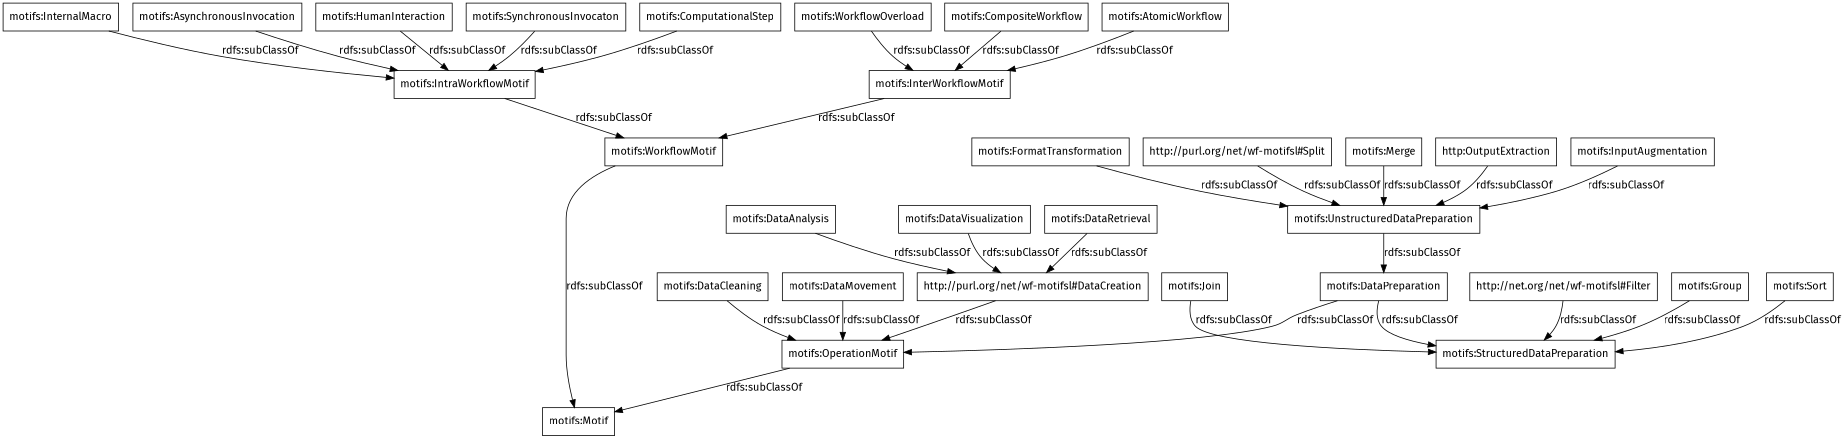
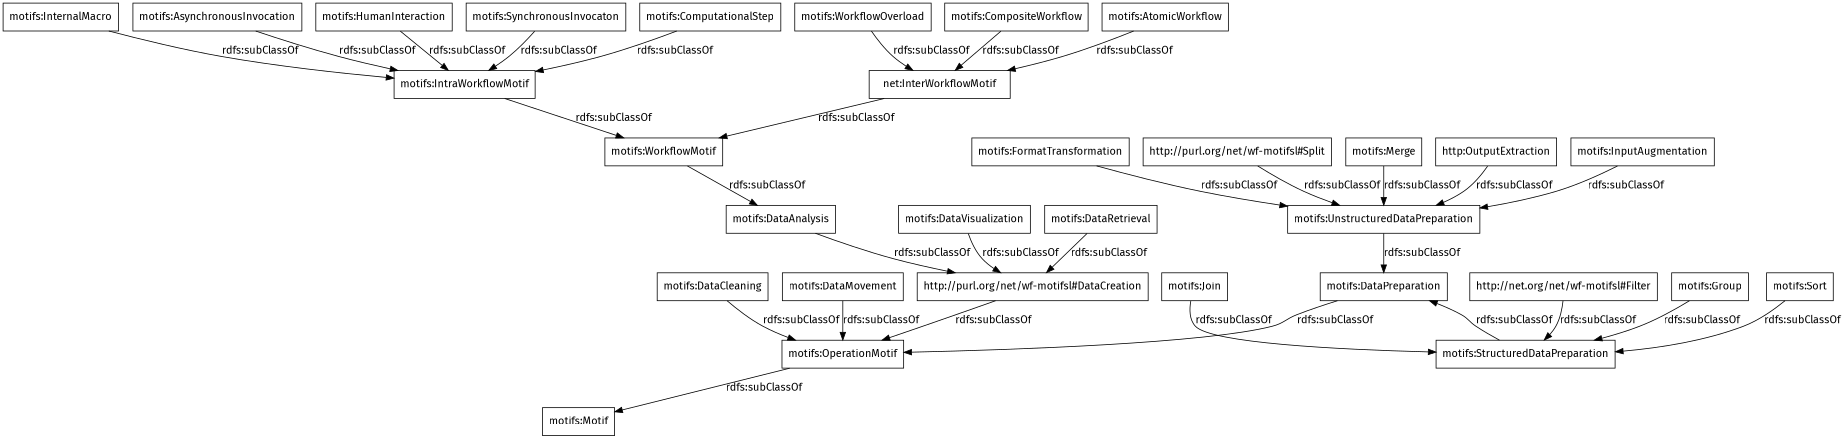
(940, 84) -> (940, 84)
(566, 271) -> (719, 184)
(1391, 333) -> (1469, 320)
